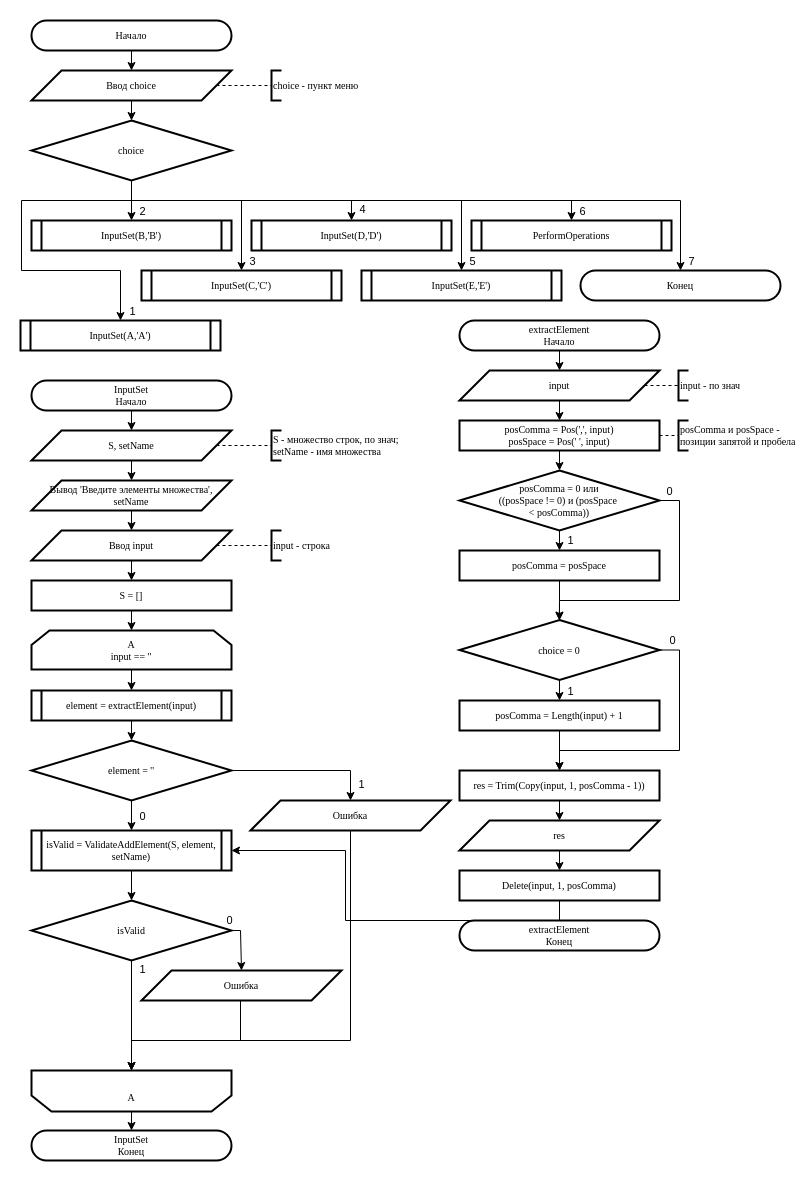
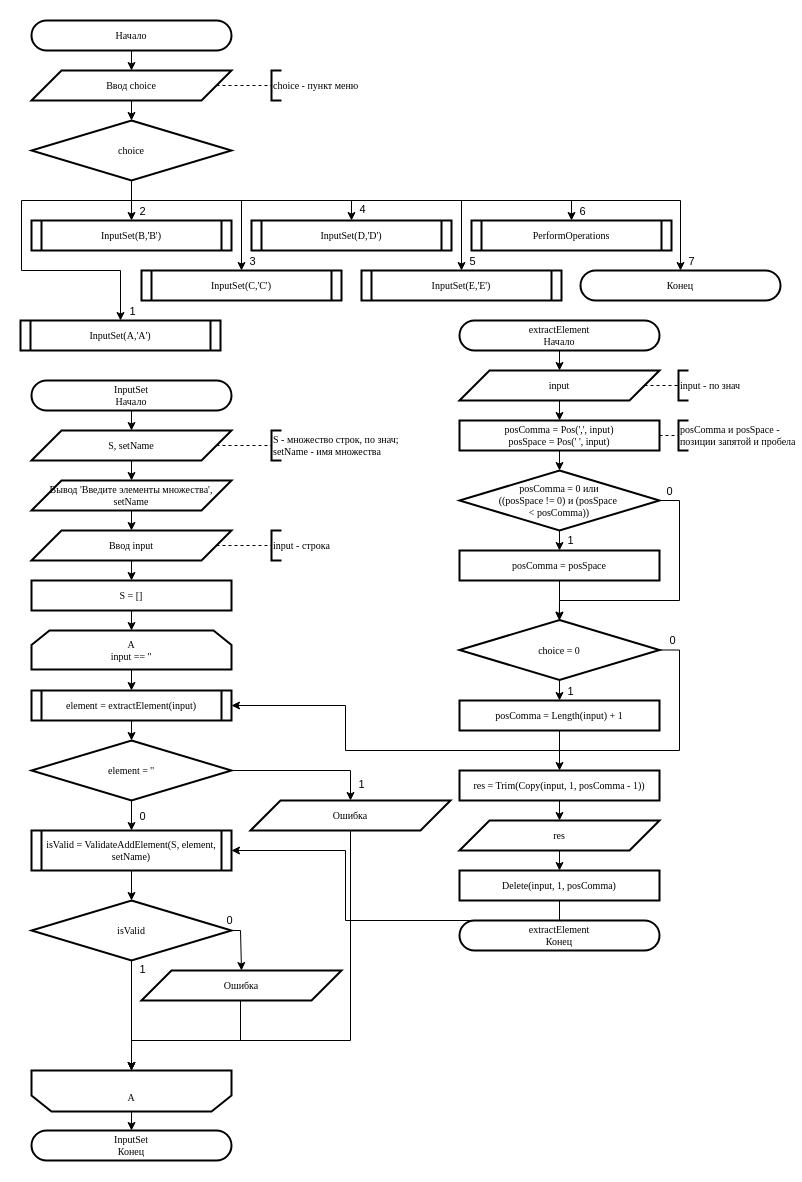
(560, 748) -> (379, 751)
